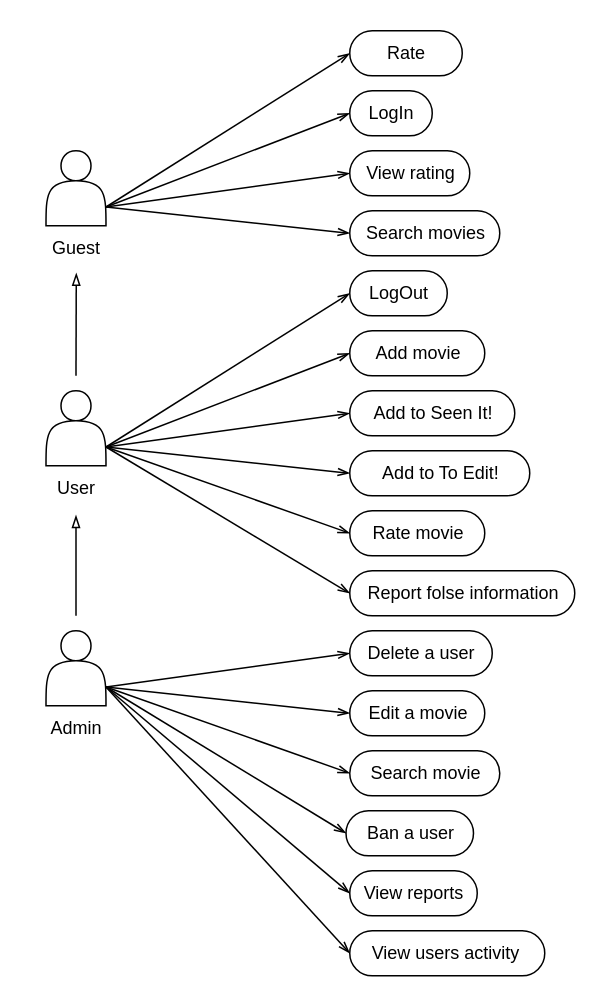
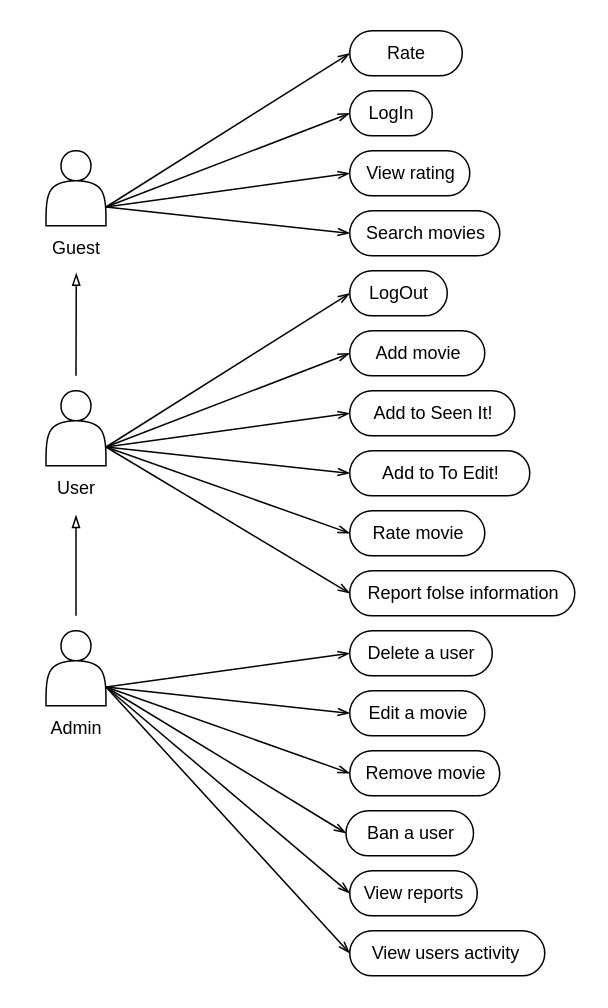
(426, 773) -> (426, 773)
